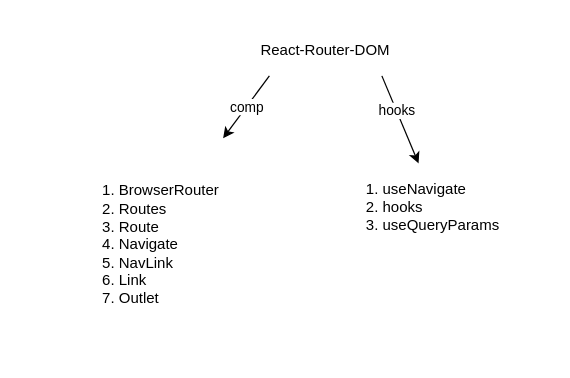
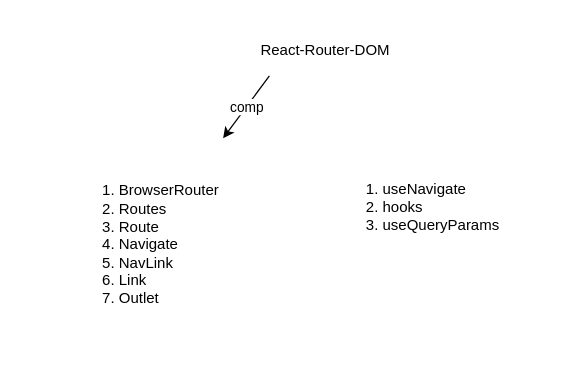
(399, 116) -> none
